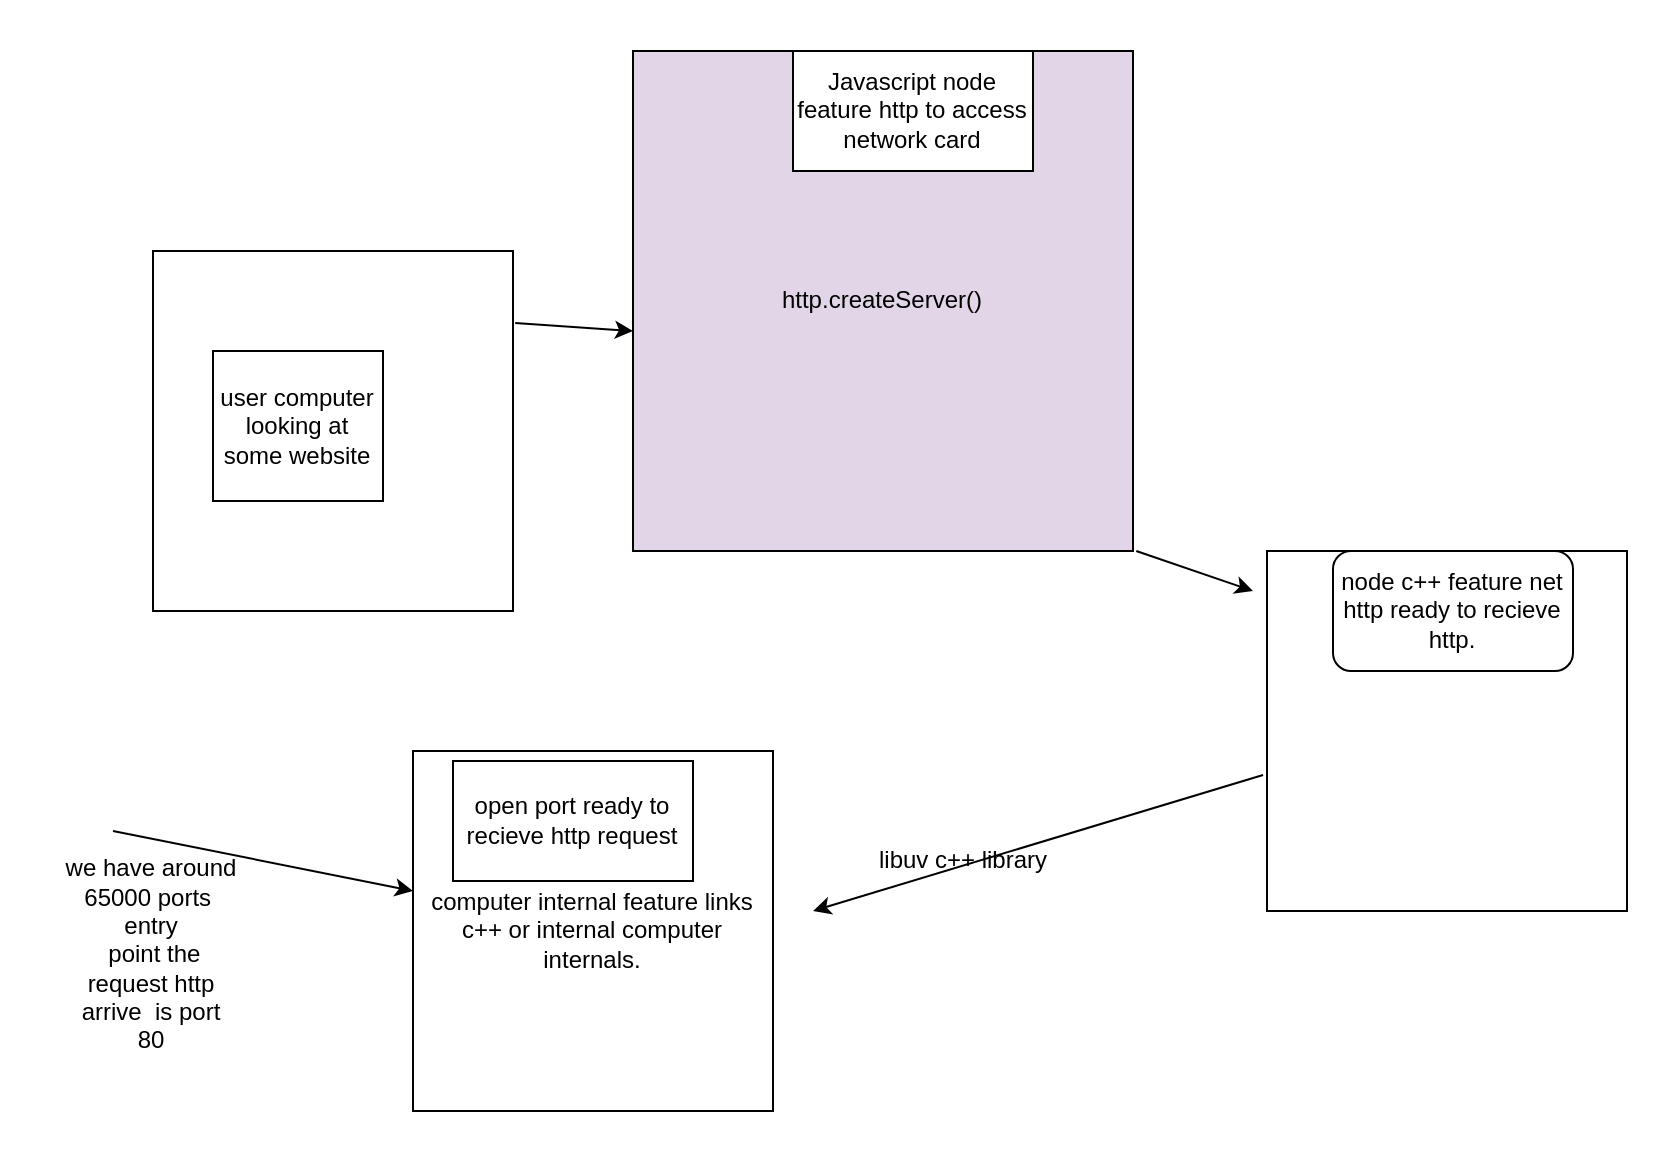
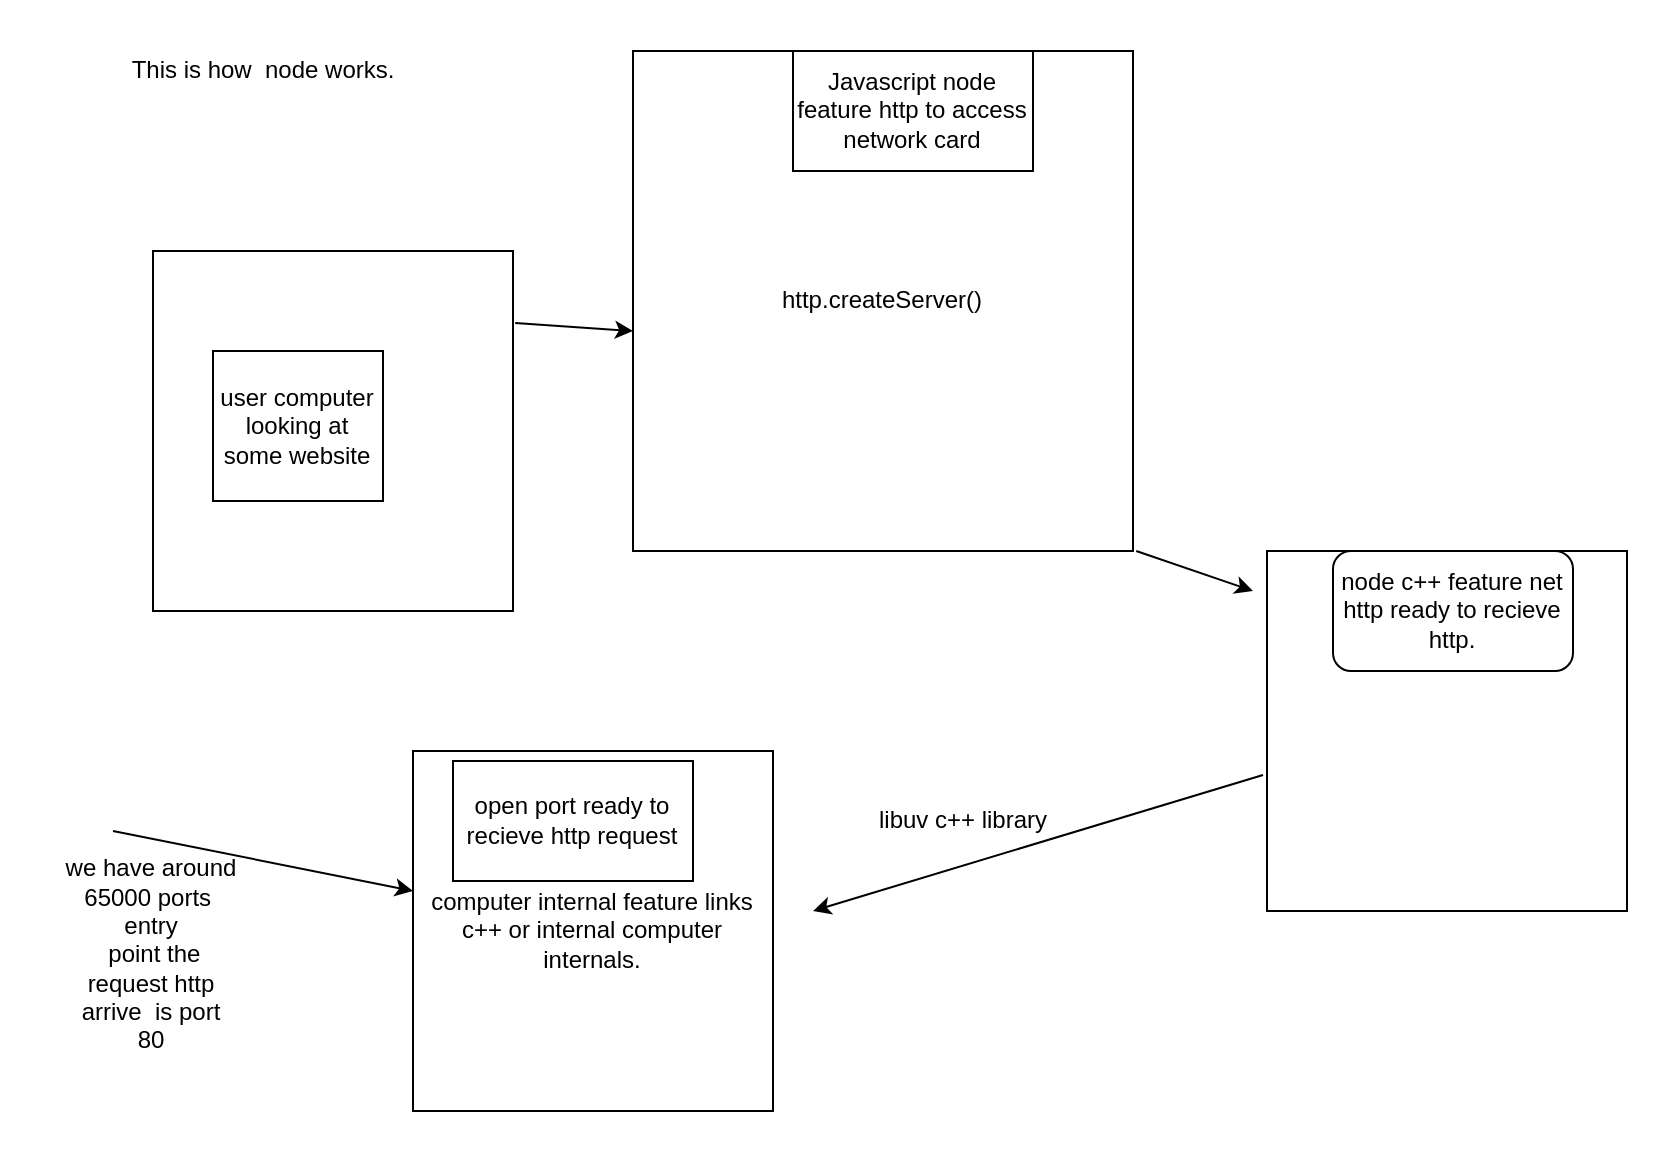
none -> (263, 71)
(883, 301) -> (883, 301)
(963, 861) -> (963, 821)
